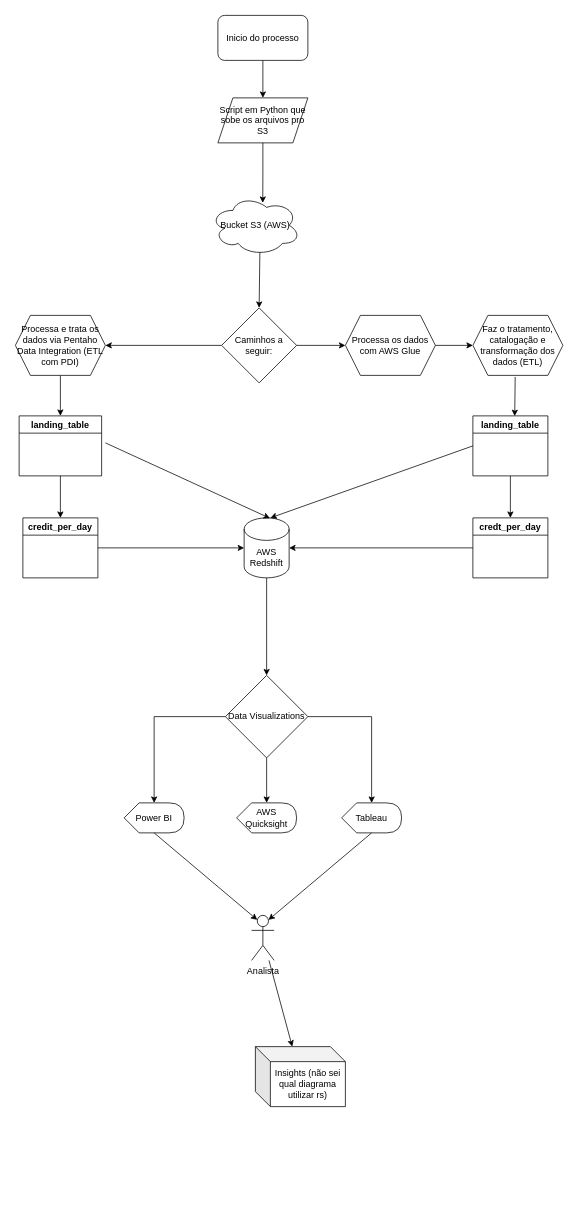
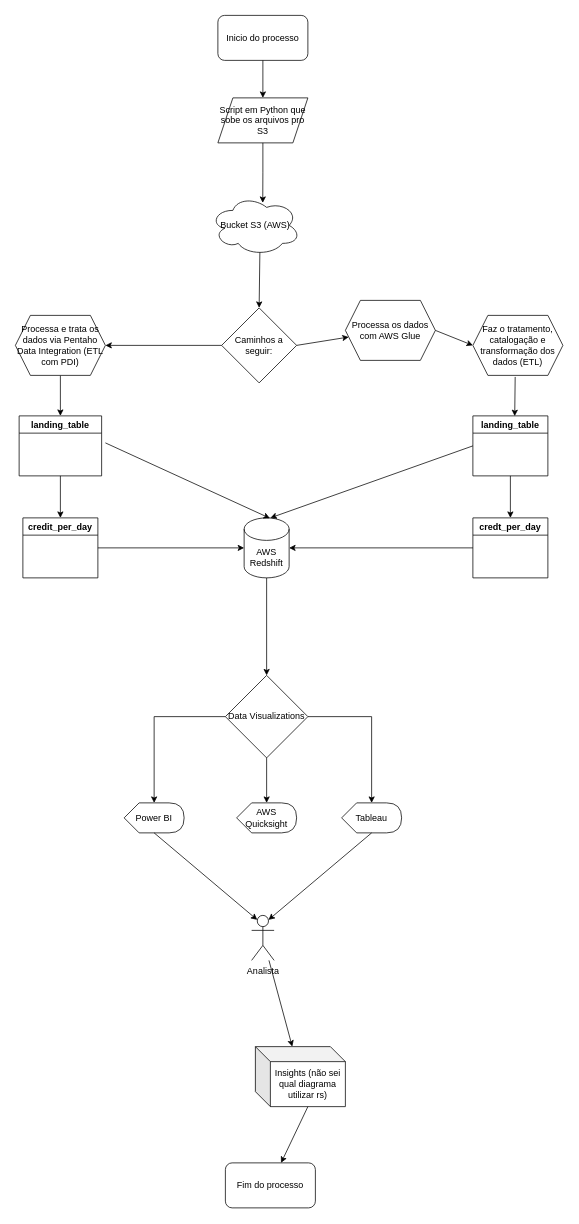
(390, 345) -> (390, 330)
none -> (296, 1132)
none -> (270, 1185)
